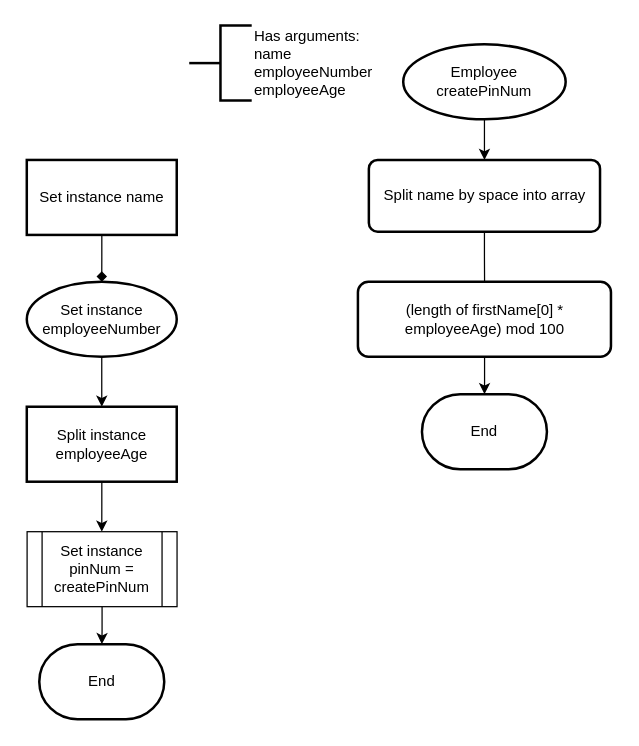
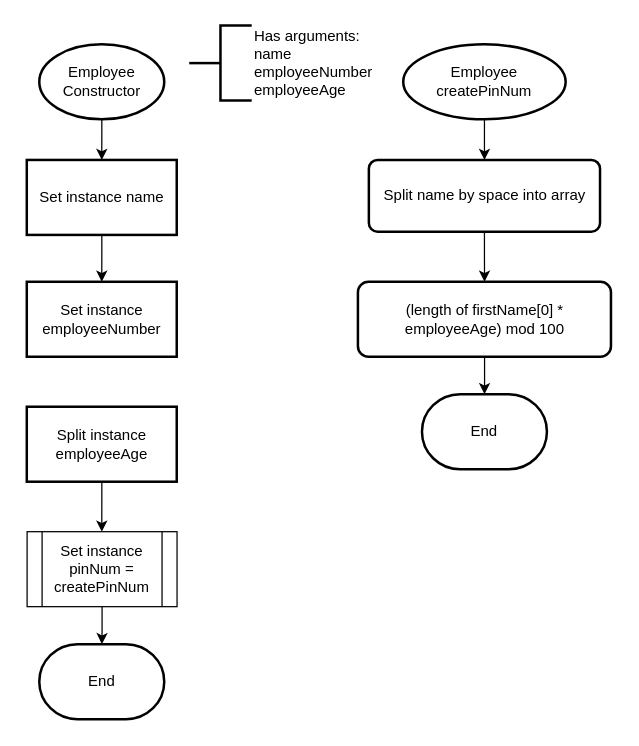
none -> (102, 82)
none -> (102, 144)
(102, 271) -> (102, 272)
(484, 275) -> (484, 272)
(102, 319) -> (102, 319)
(102, 378) -> none
